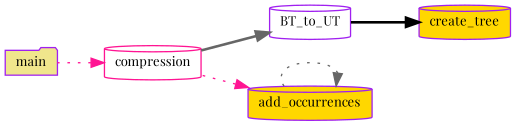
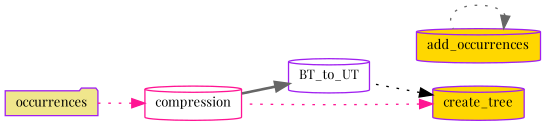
(378, 22) -> (395, 88)
(31, 63) -> (52, 103)
(218, 80) -> (331, 105)
